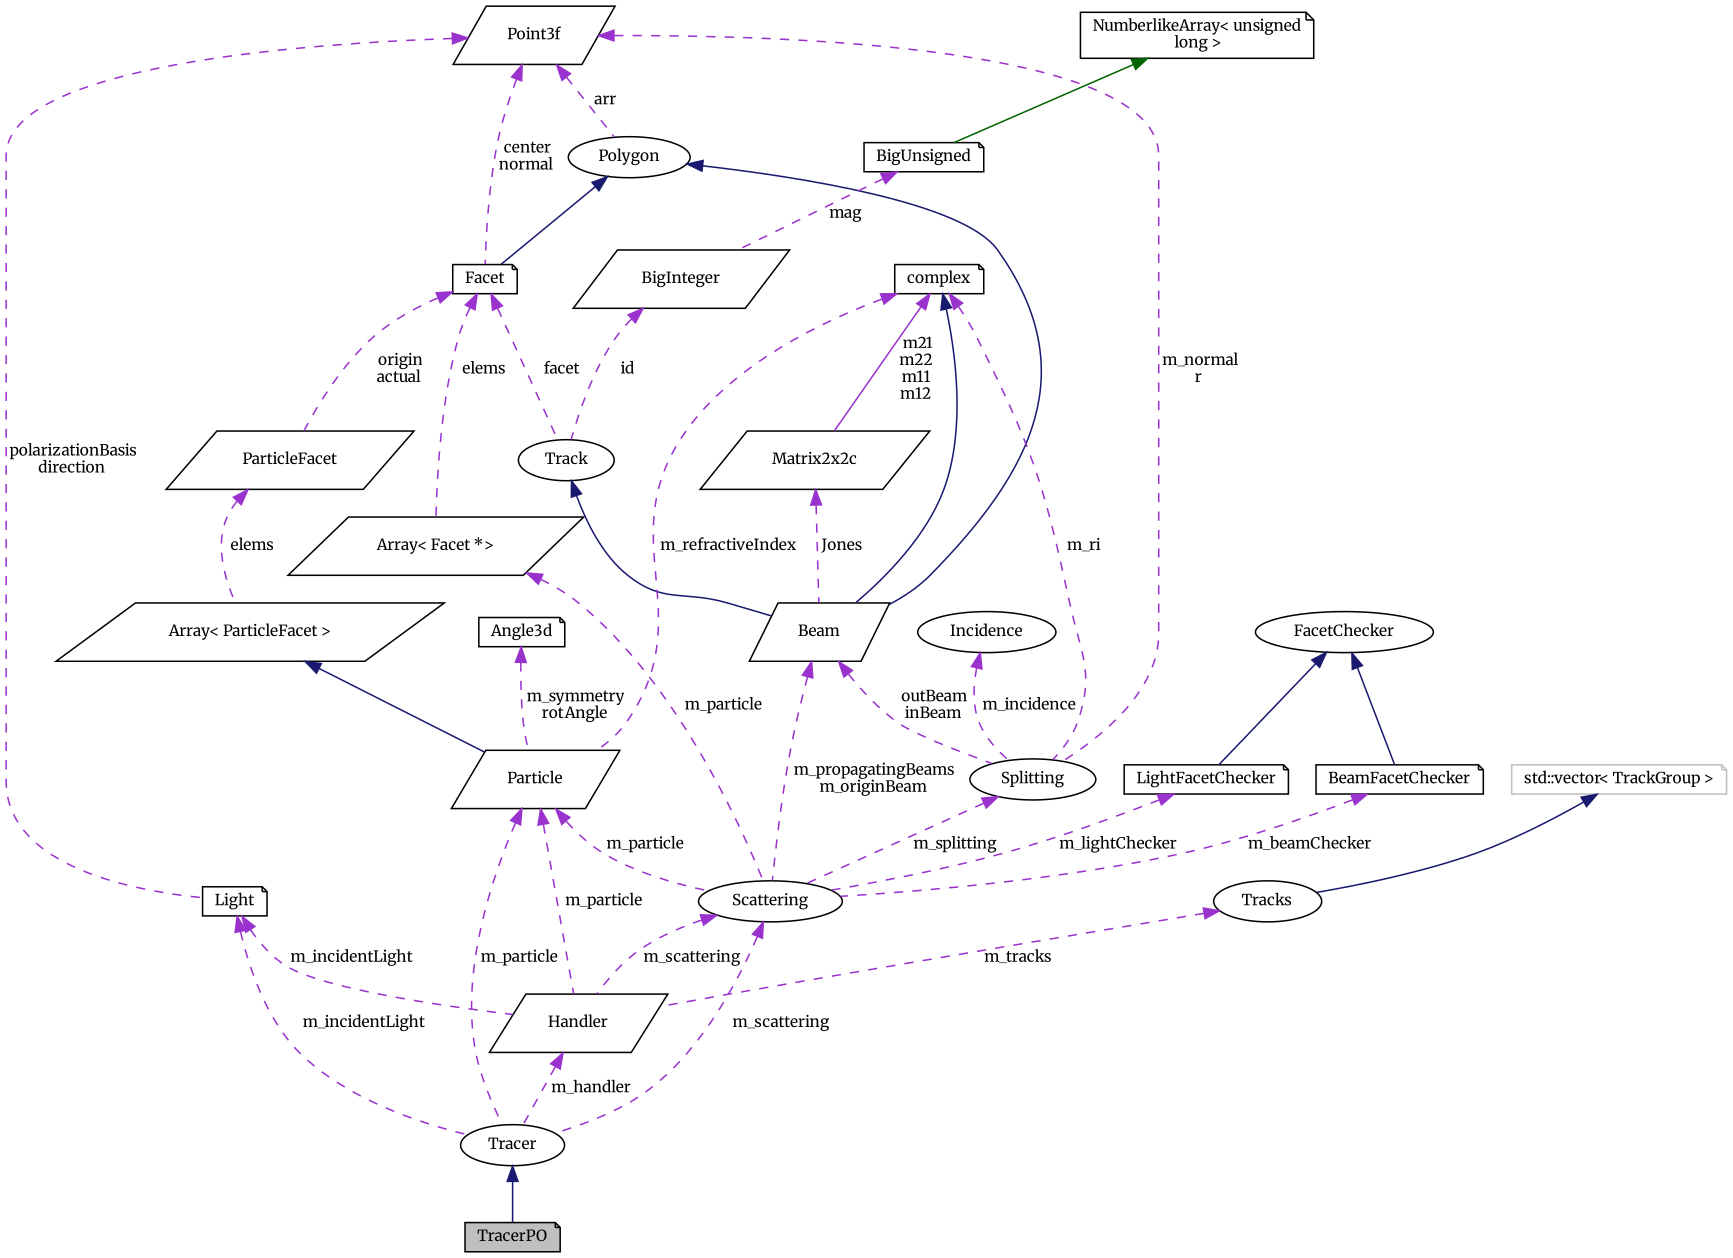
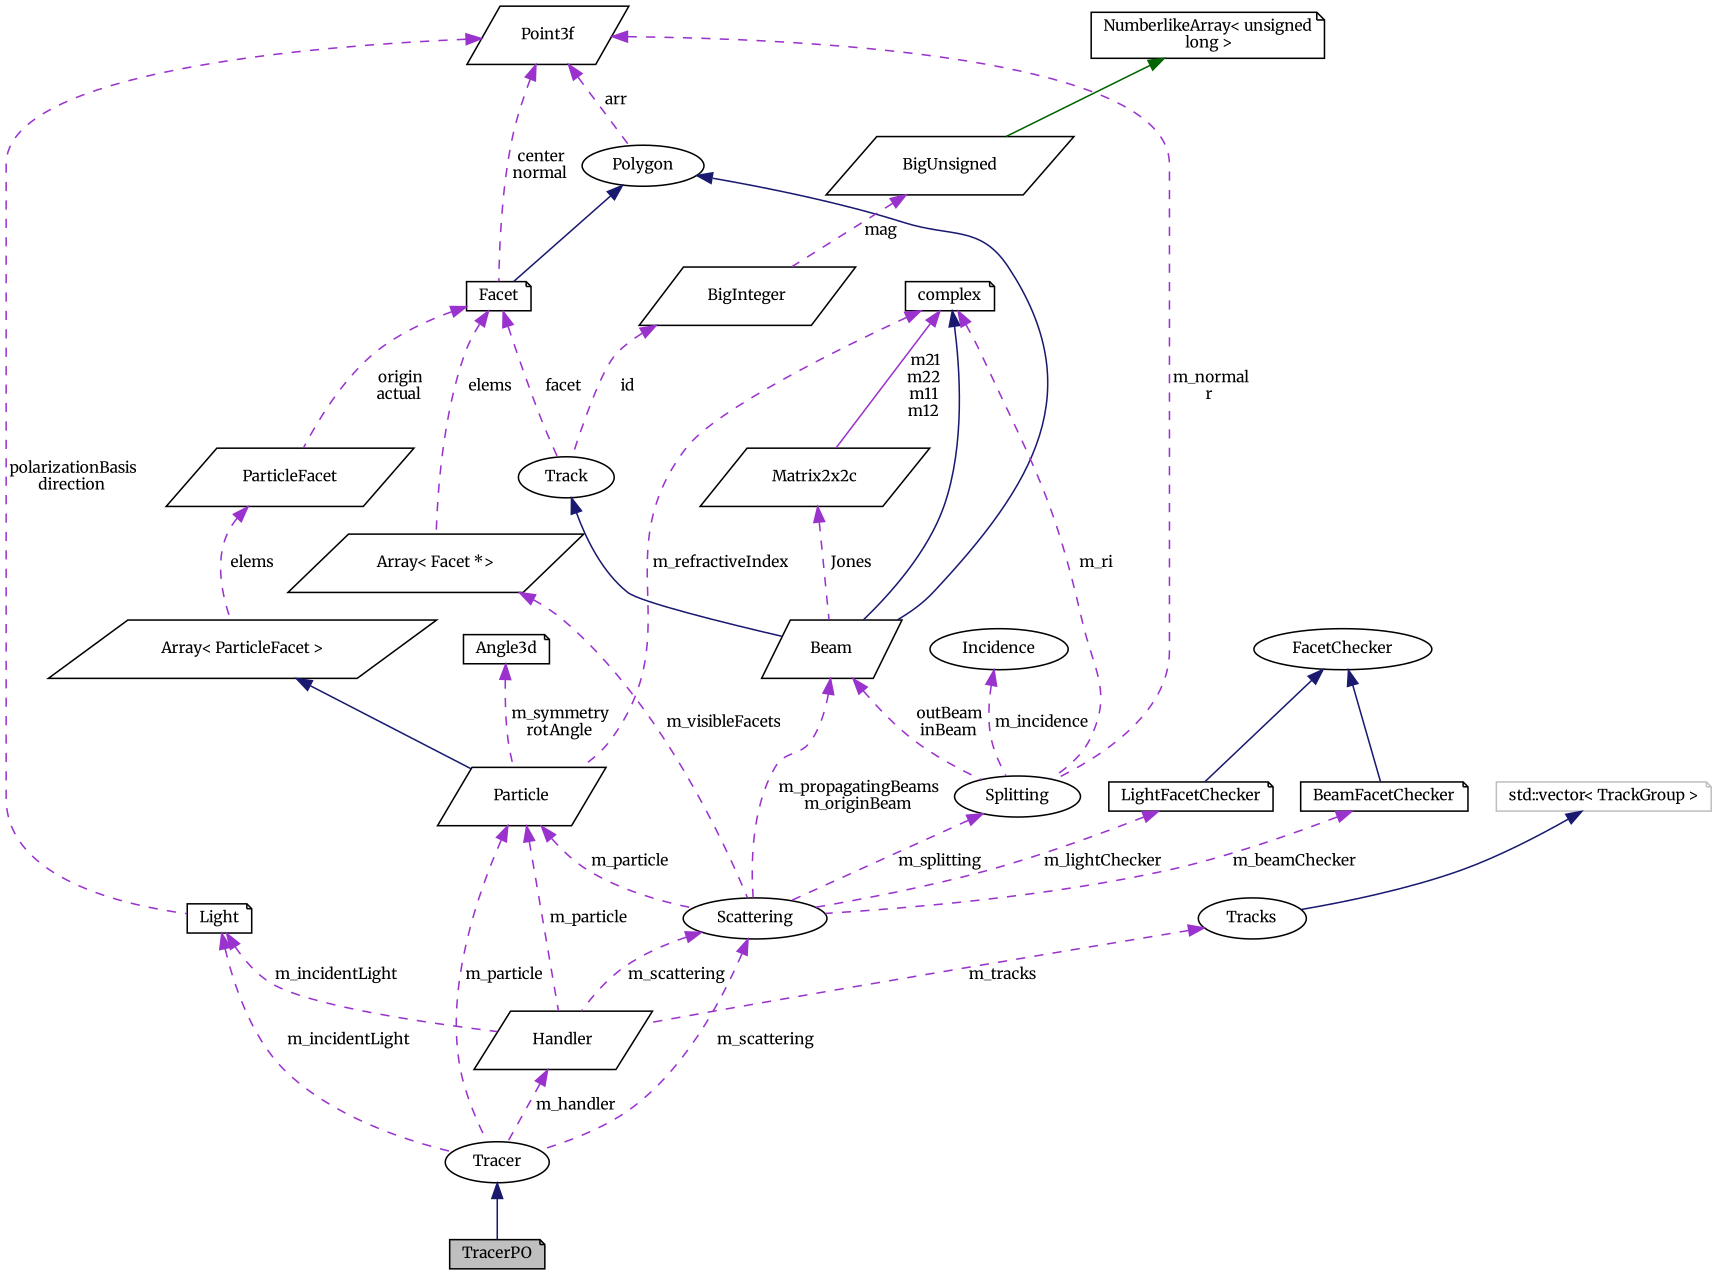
(924, 157) -> (950, 166)
(722, 706) -> (723, 723)
